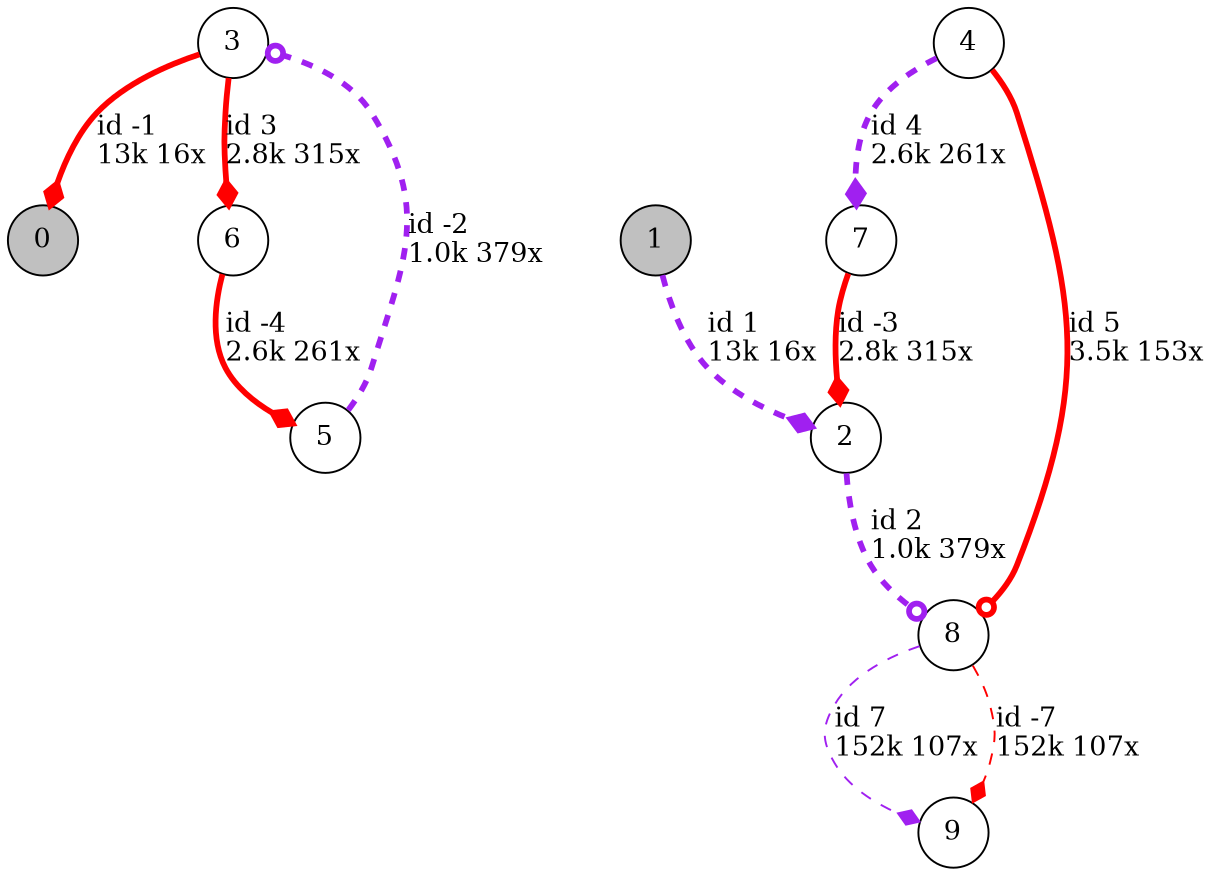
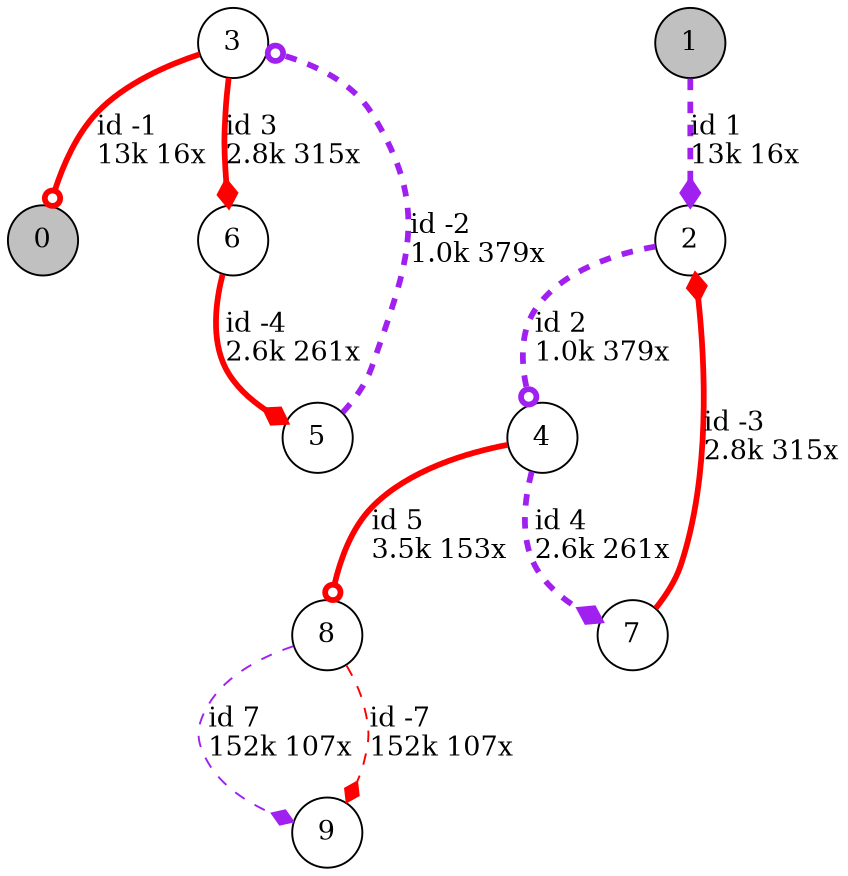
(111, 100) -> (108, 102)
(862, 548) -> (554, 289)
